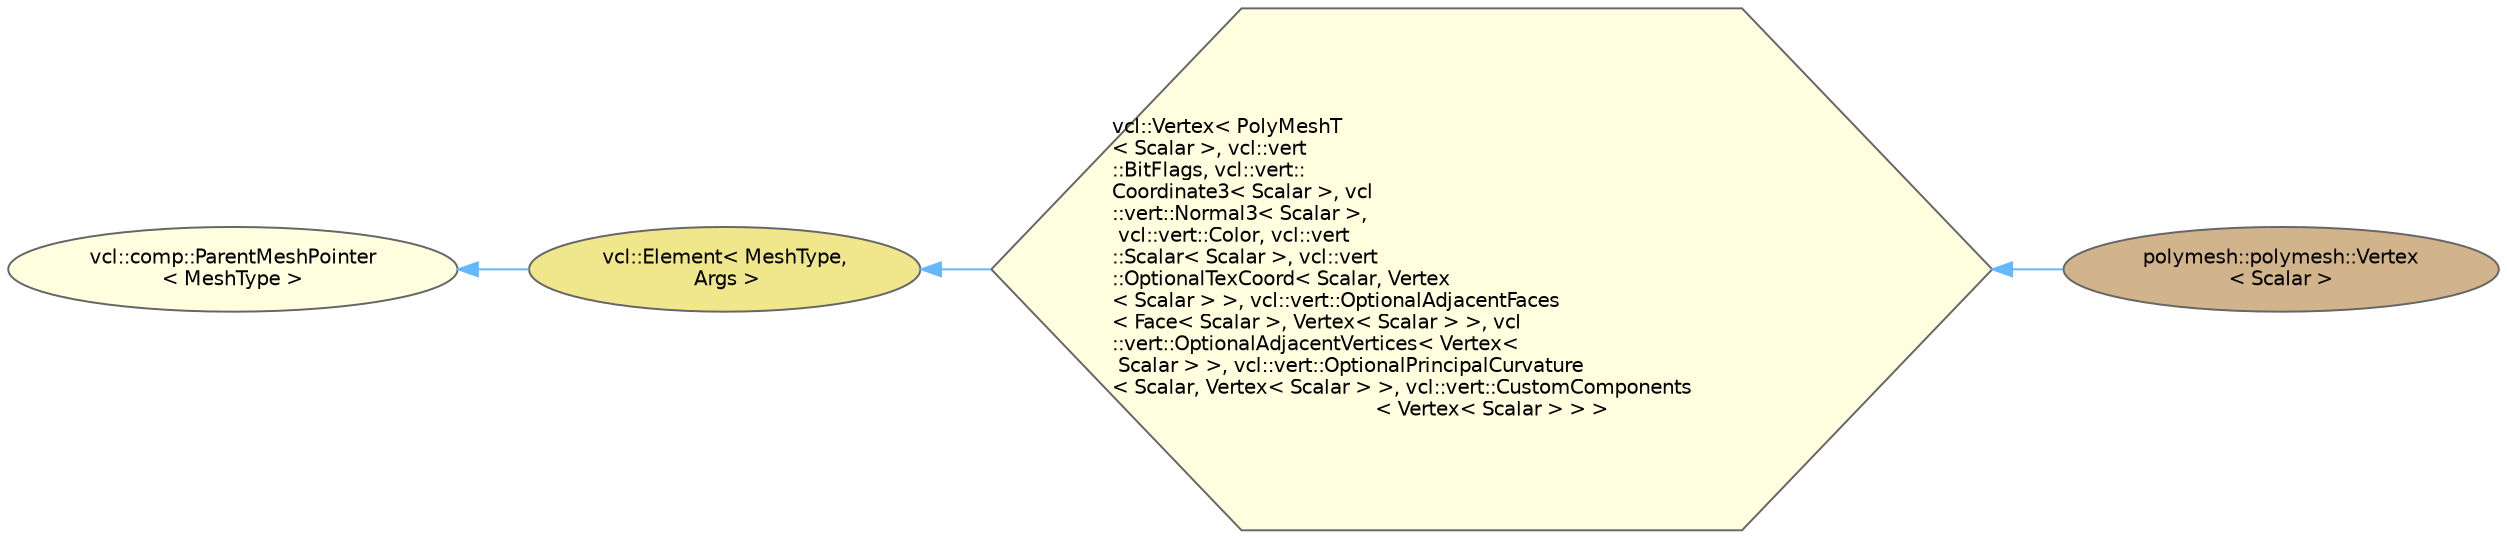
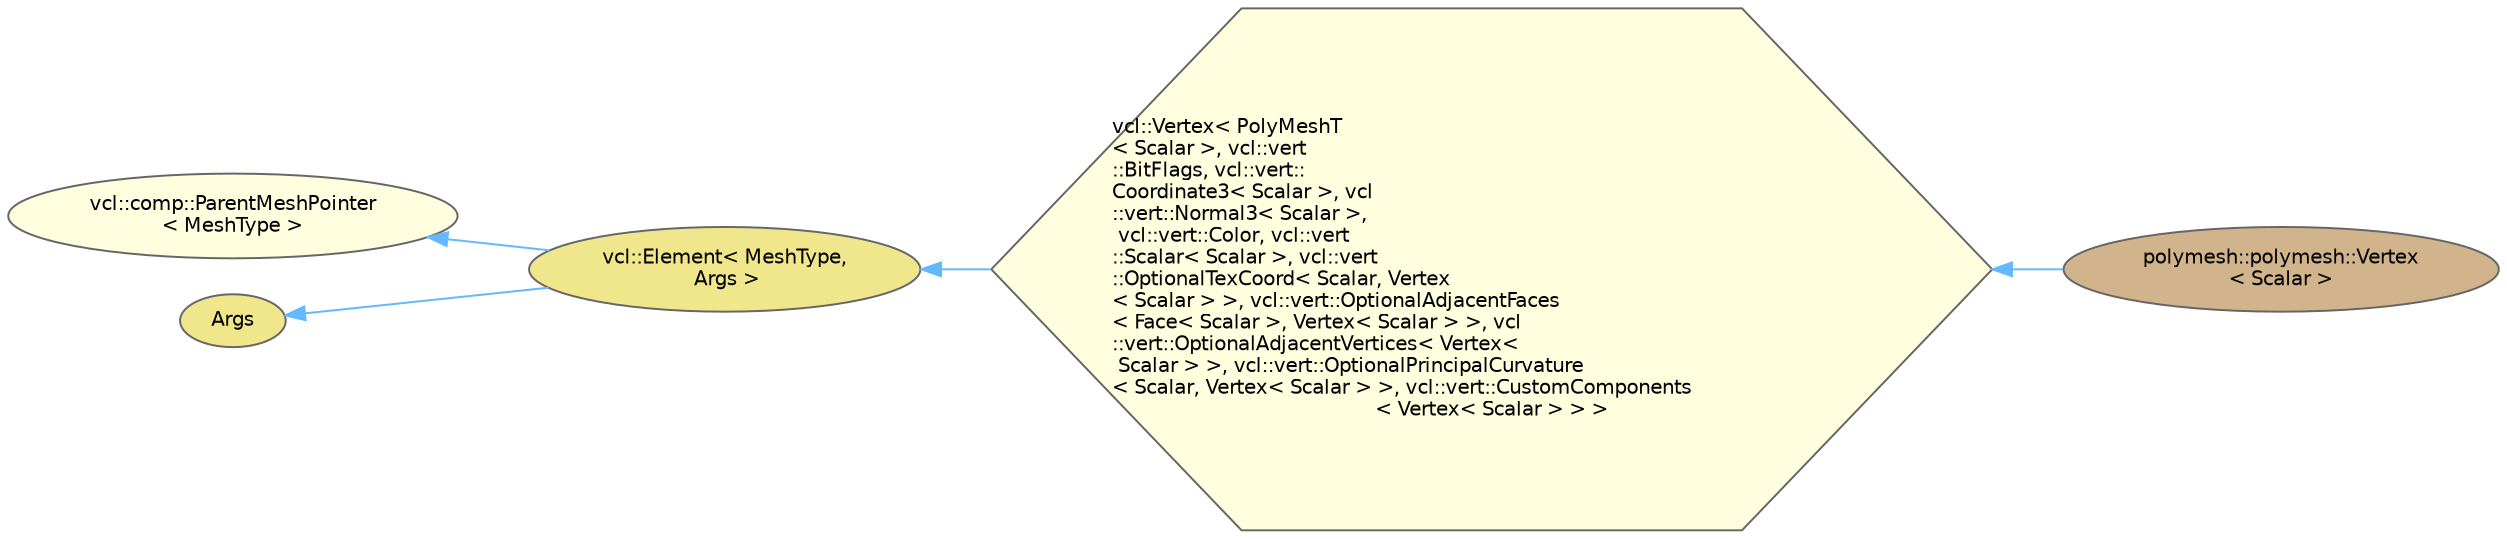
none -> (233, 321)
